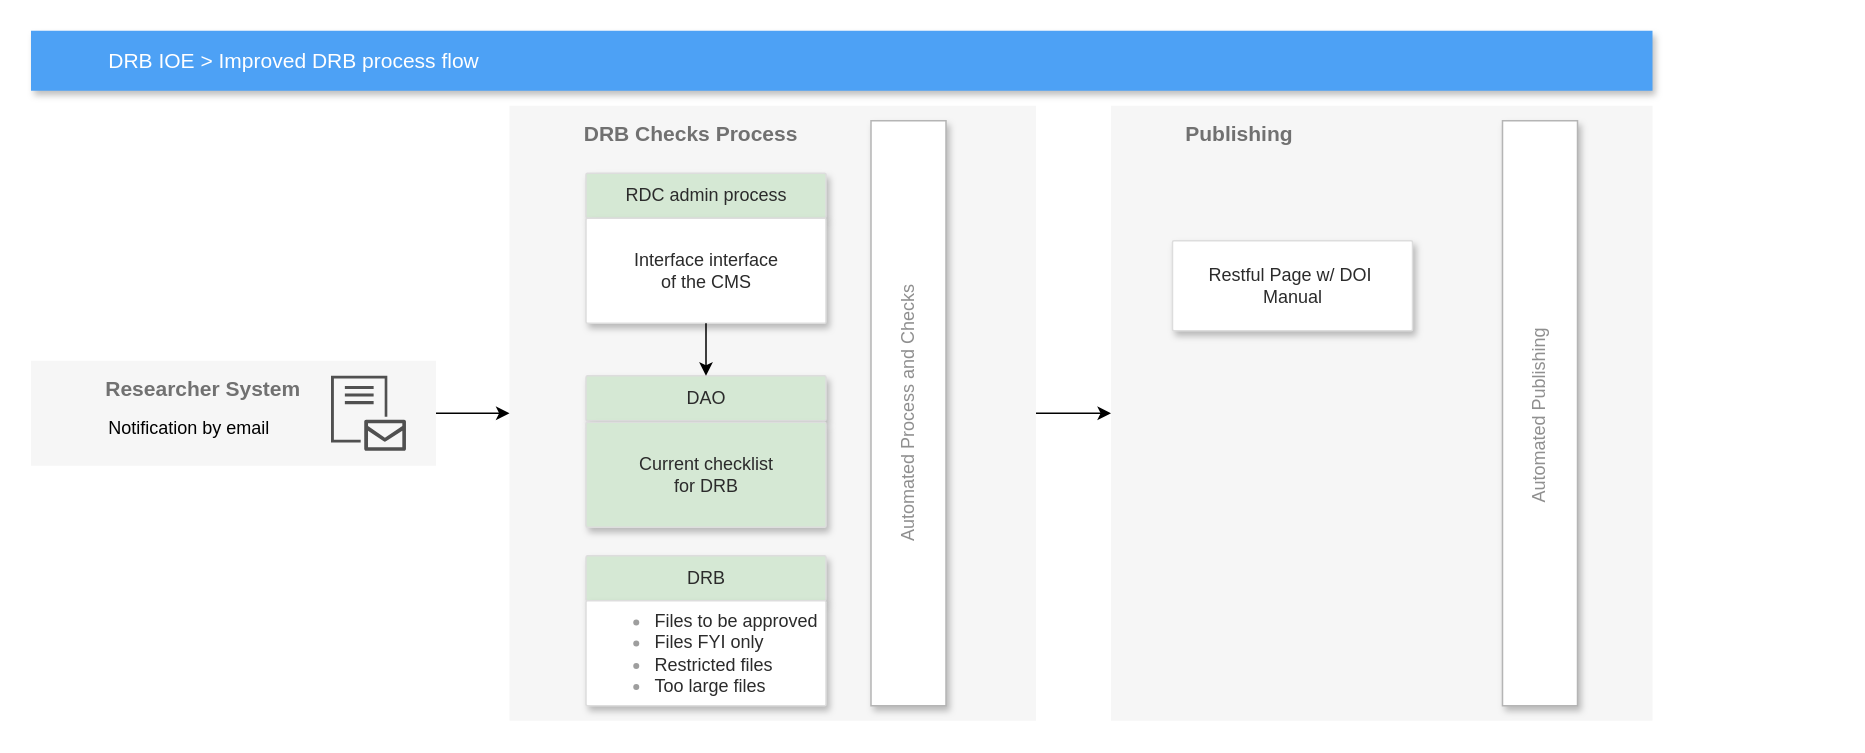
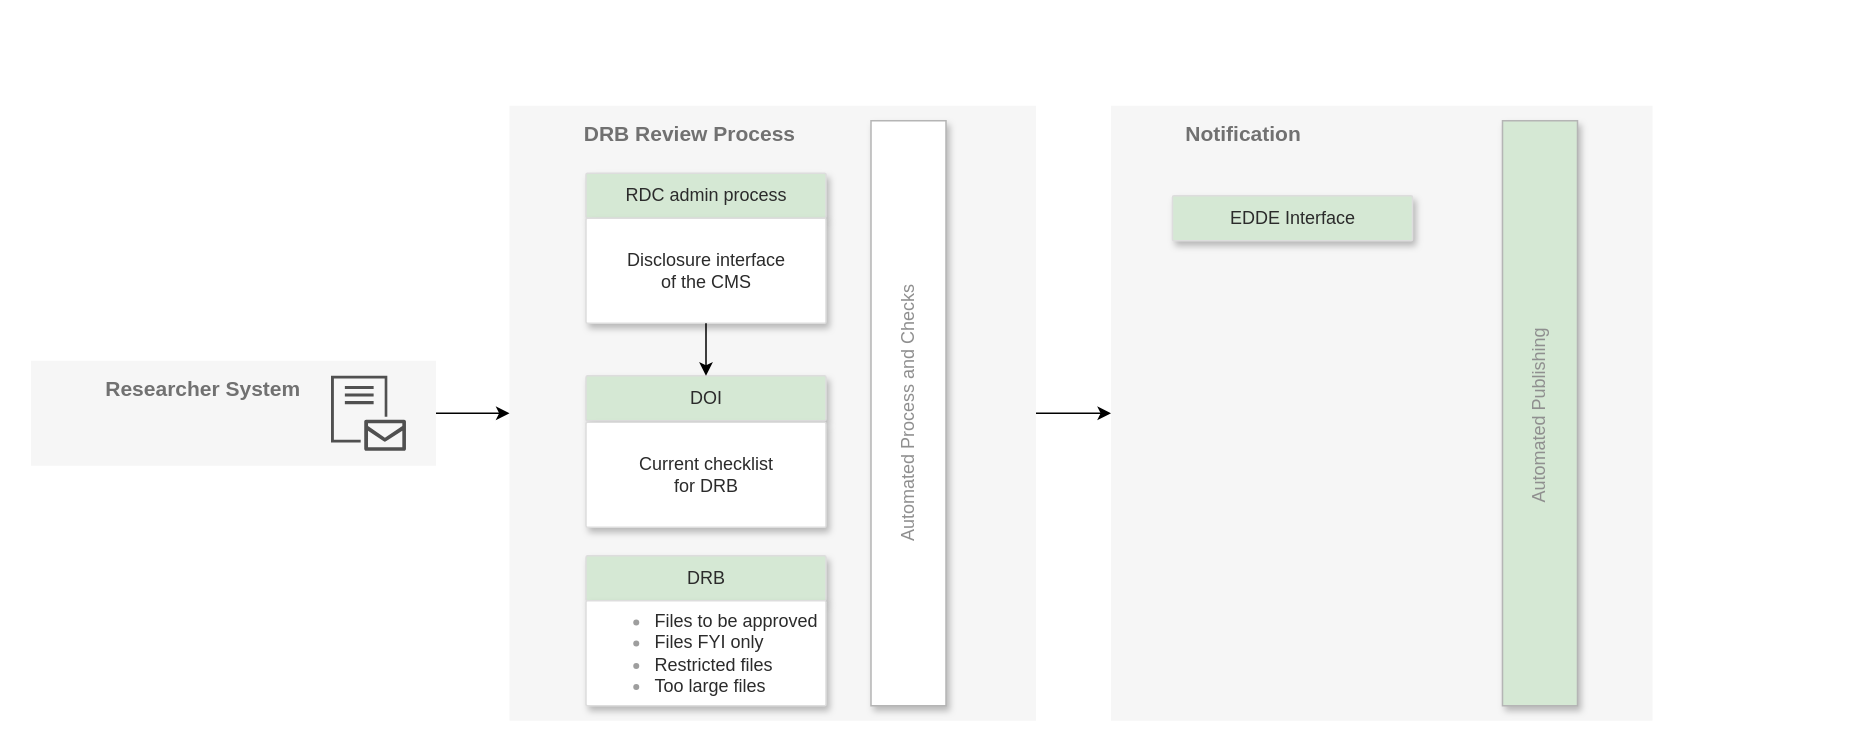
(842, 61) -> none
(685, 135) -> (682, 135)
(1236, 135) -> (1248, 135)
none -> (1292, 218)
(707, 271) -> (707, 271)
(1292, 286) -> none
(707, 398) -> (707, 398)
(1540, 413) -> (1540, 413)
(196, 428) -> none
(706, 475) -> (706, 475)
